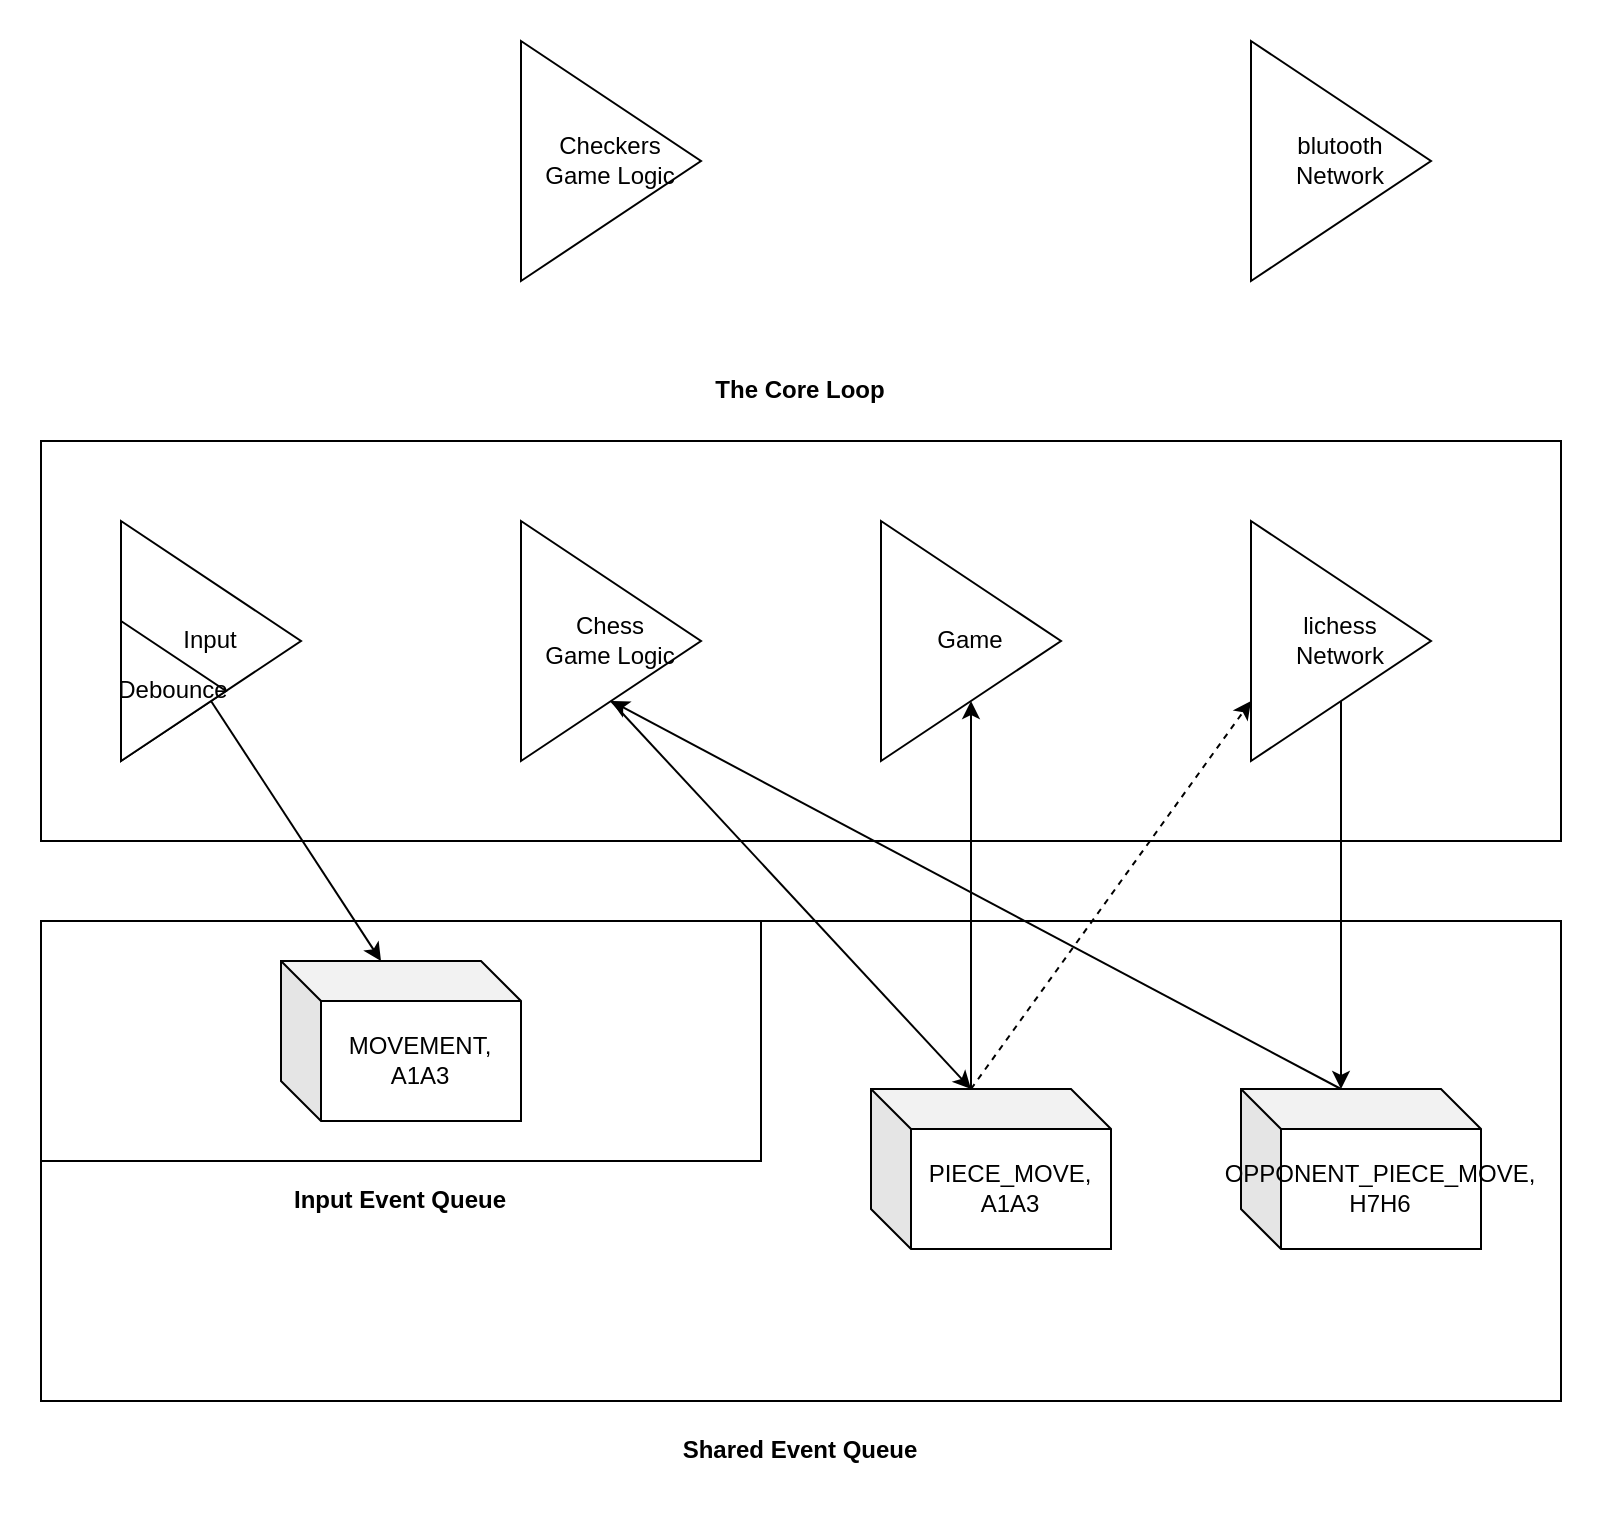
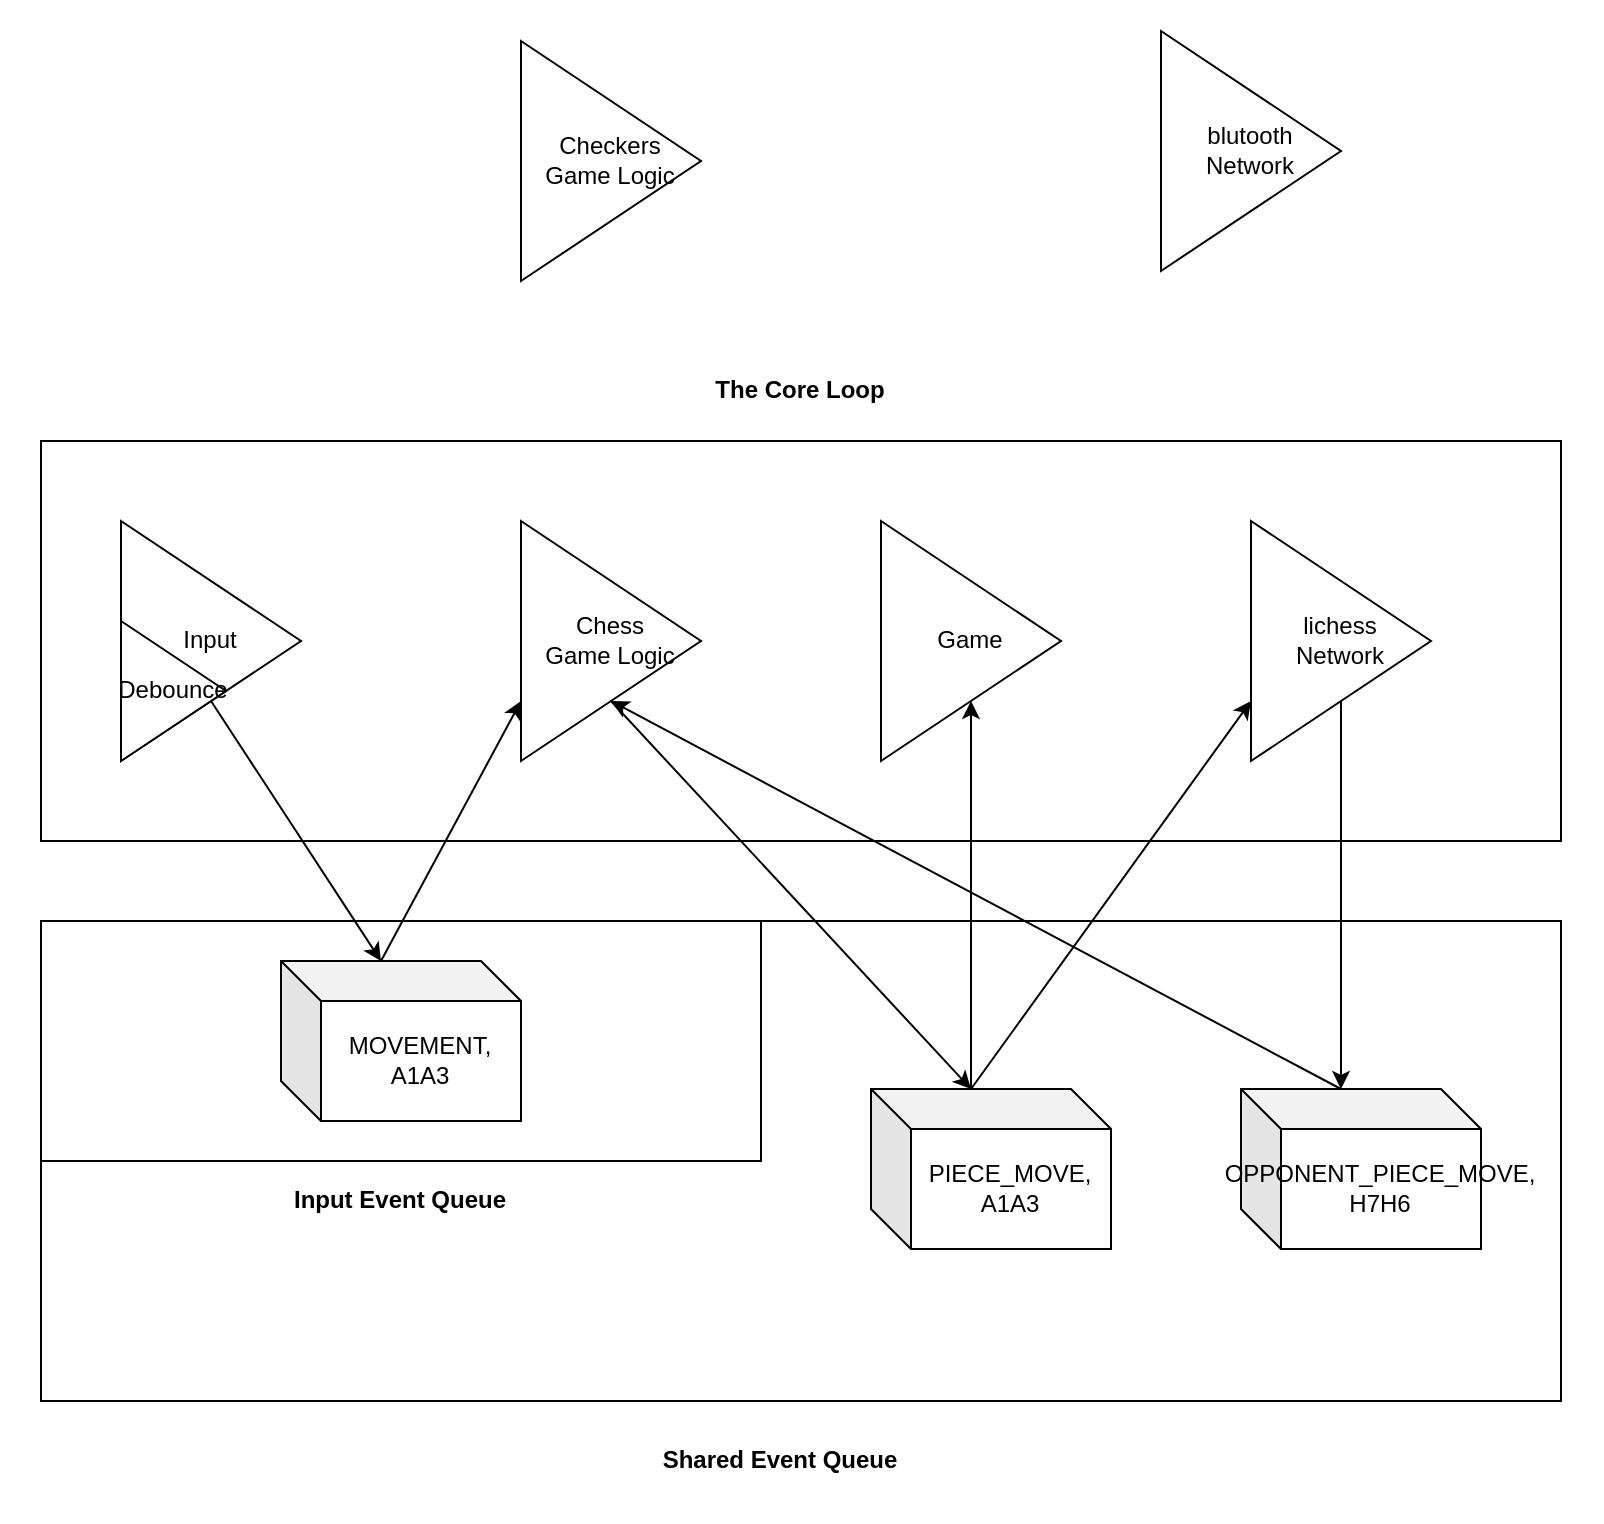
(1341, 161) -> (1251, 151)
(1160, 827) -> (1160, 827)
none -> (448, 837)
(801, 1451) -> (781, 1461)
